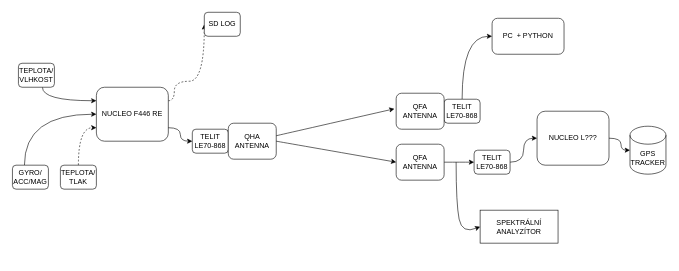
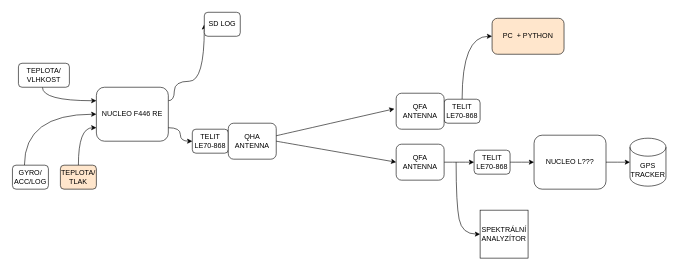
(528, 36) -> (528, 36)
(199, 73) -> (199, 73)
(36, 75) -> (44, 75)
(573, 138) -> (570, 162)
(80, 145) -> (80, 145)
(648, 150) -> (648, 162)
(30, 177) -> (30, 177)
(78, 177) -> (78, 177)
(519, 227) -> (504, 234)
